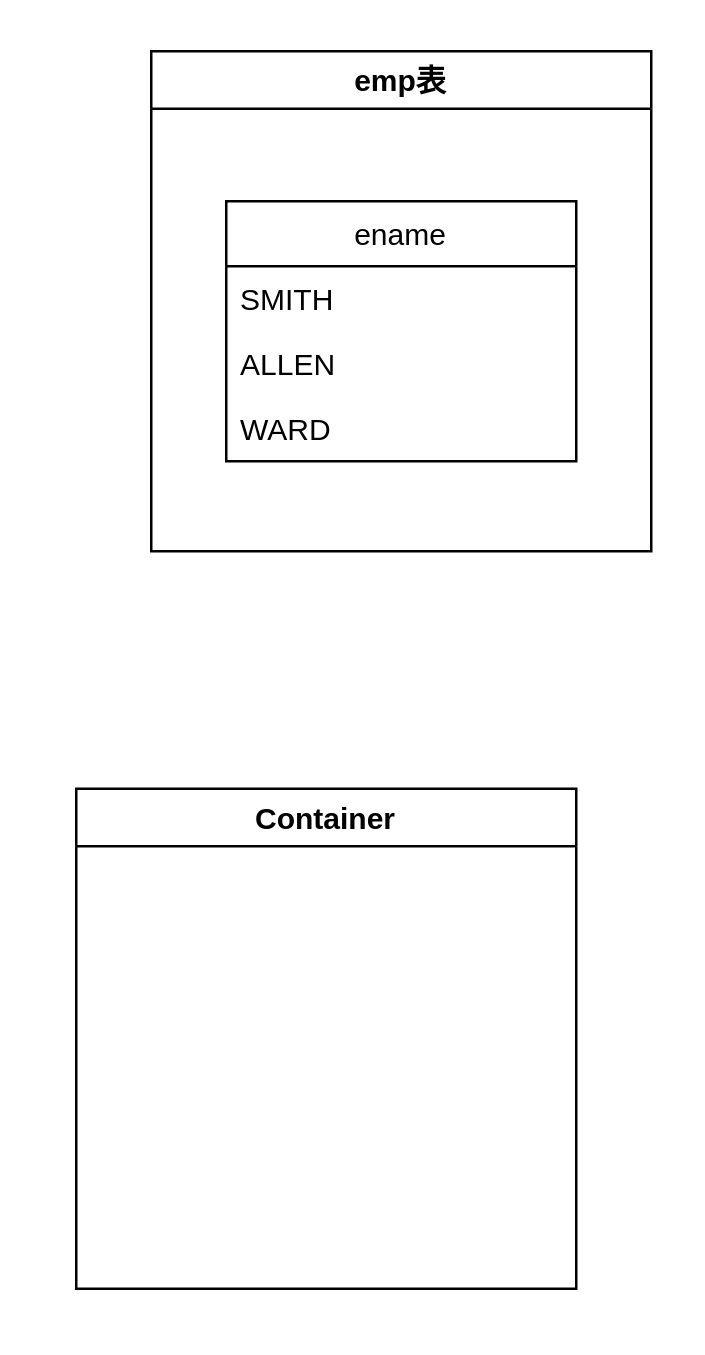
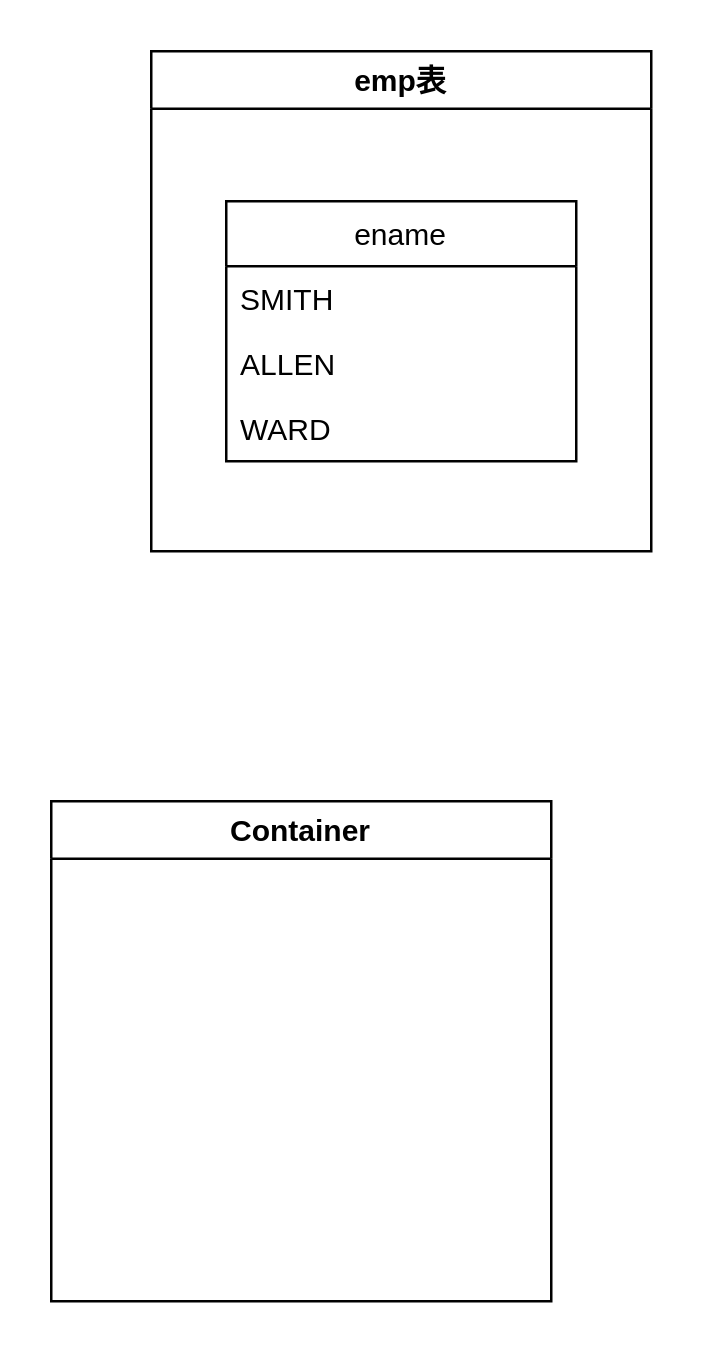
(326, 1039) -> (301, 1051)
